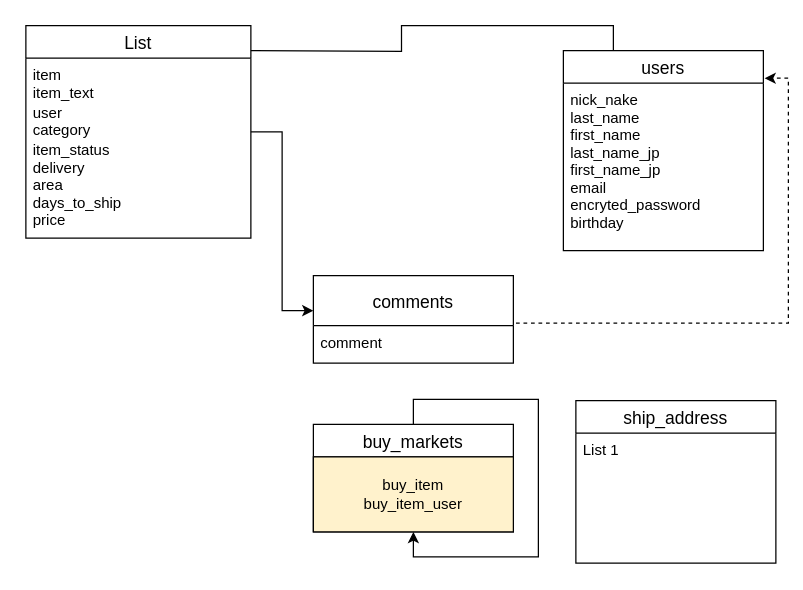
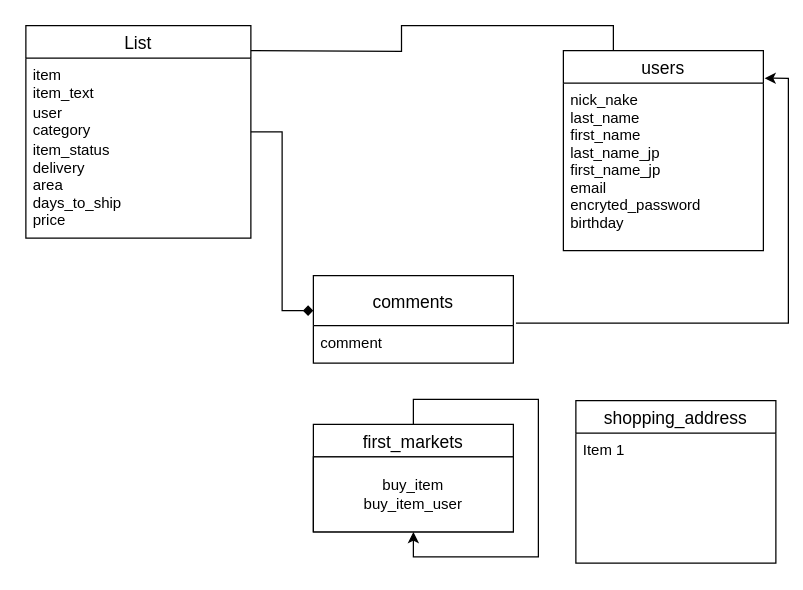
(303, 311) -> (302, 311)
(782, 323) -> (782, 323)
(675, 418) -> (675, 418)
(413, 442) -> (413, 442)
(604, 450) -> (606, 450)
(413, 494) -> (413, 494)
